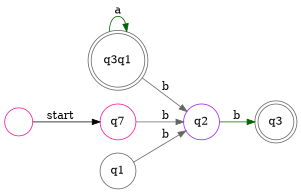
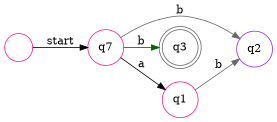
(118, 60) -> none
none -> (140, 71)
(233, 122) -> (138, 48)
(118, 171) -> (180, 100)
